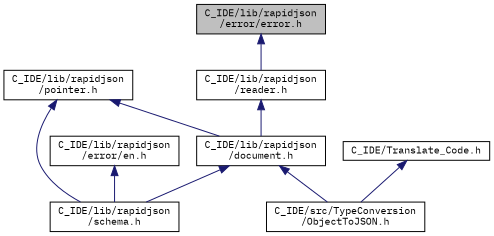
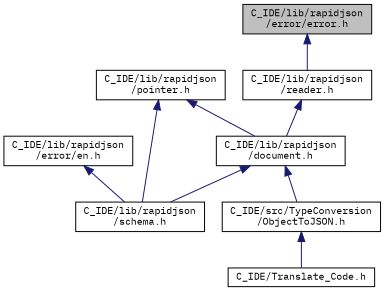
(380, 185) -> (301, 255)
